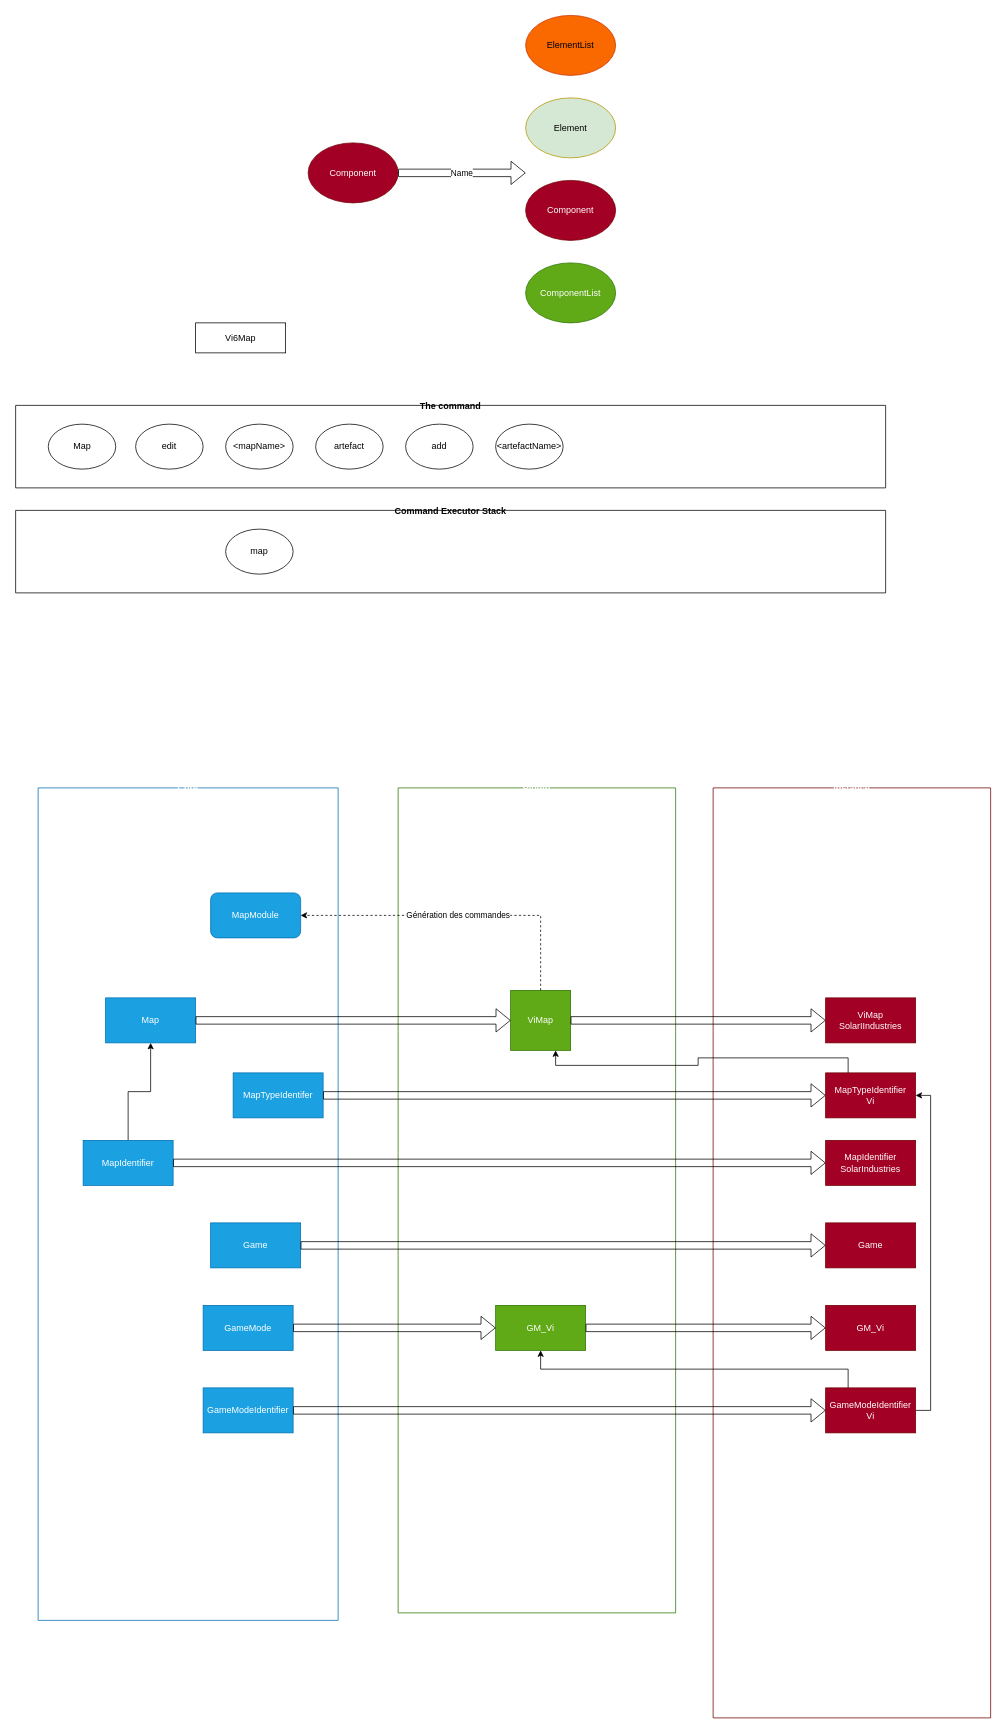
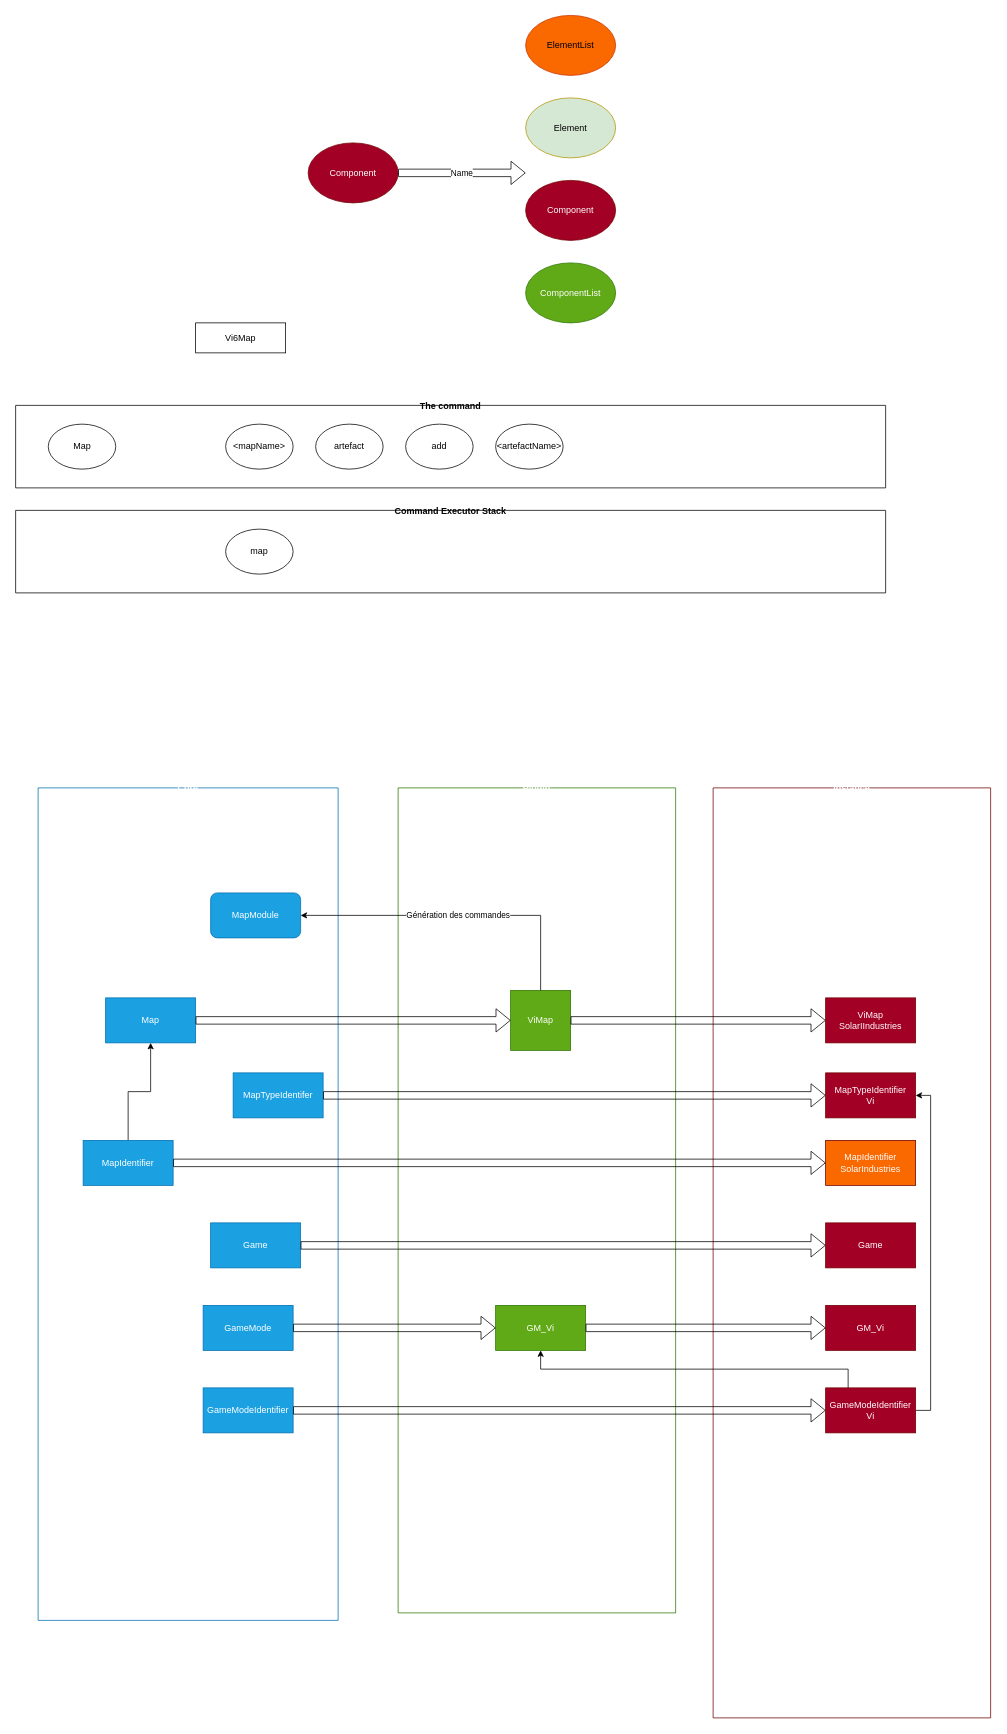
(169, 447) -> none
(540, 937) -> (540, 937)
(627, 1065) -> none
(870, 1163) -> (870, 1163)
